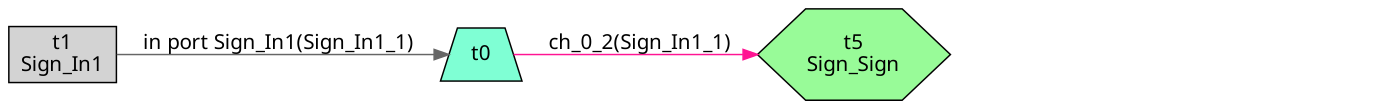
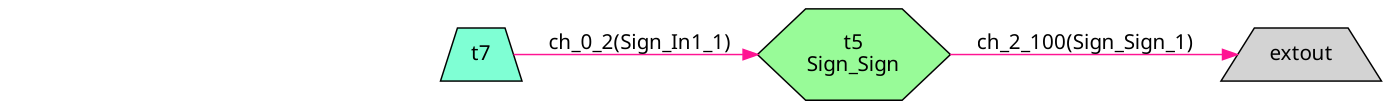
(63, 55) -> none
(481, 55) -> (481, 55)
none -> (1301, 55)
